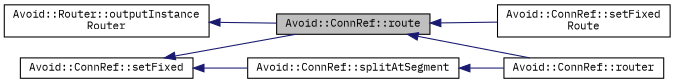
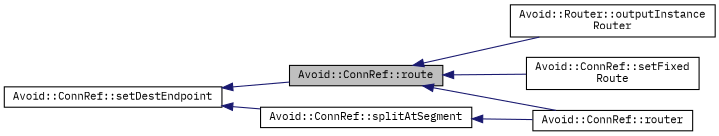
(248, 23) -> (482, 50)
(107, 68) -> (113, 97)
